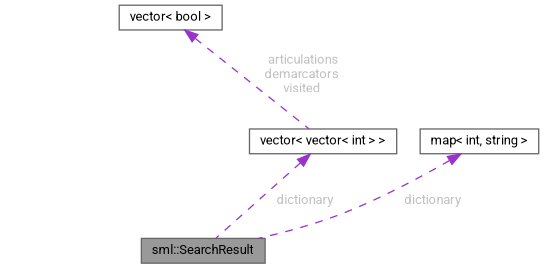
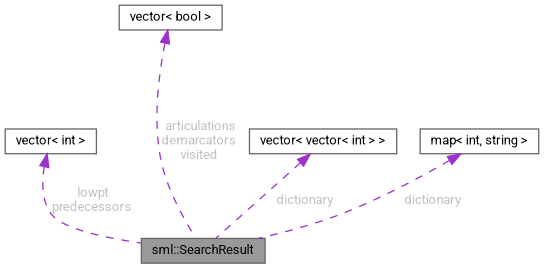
(252, 84) -> (159, 145)
none -> (51, 141)
